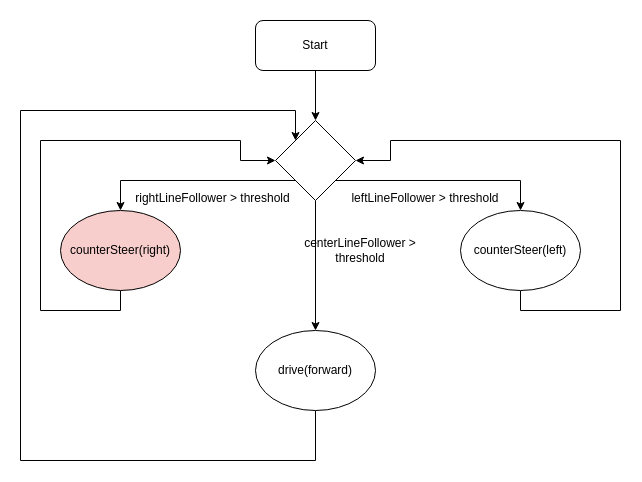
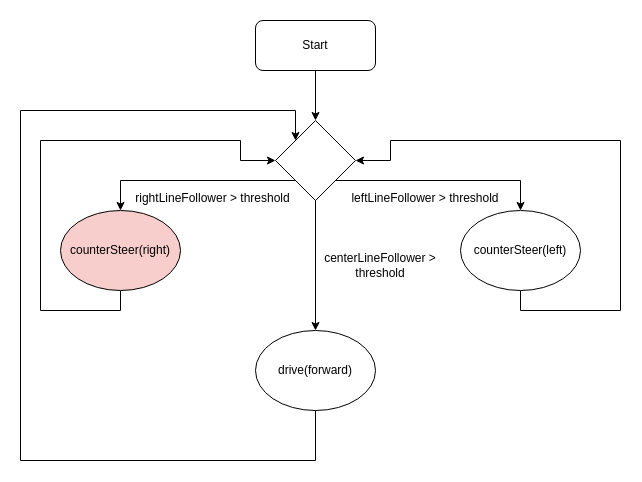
(361, 251) -> (381, 266)
